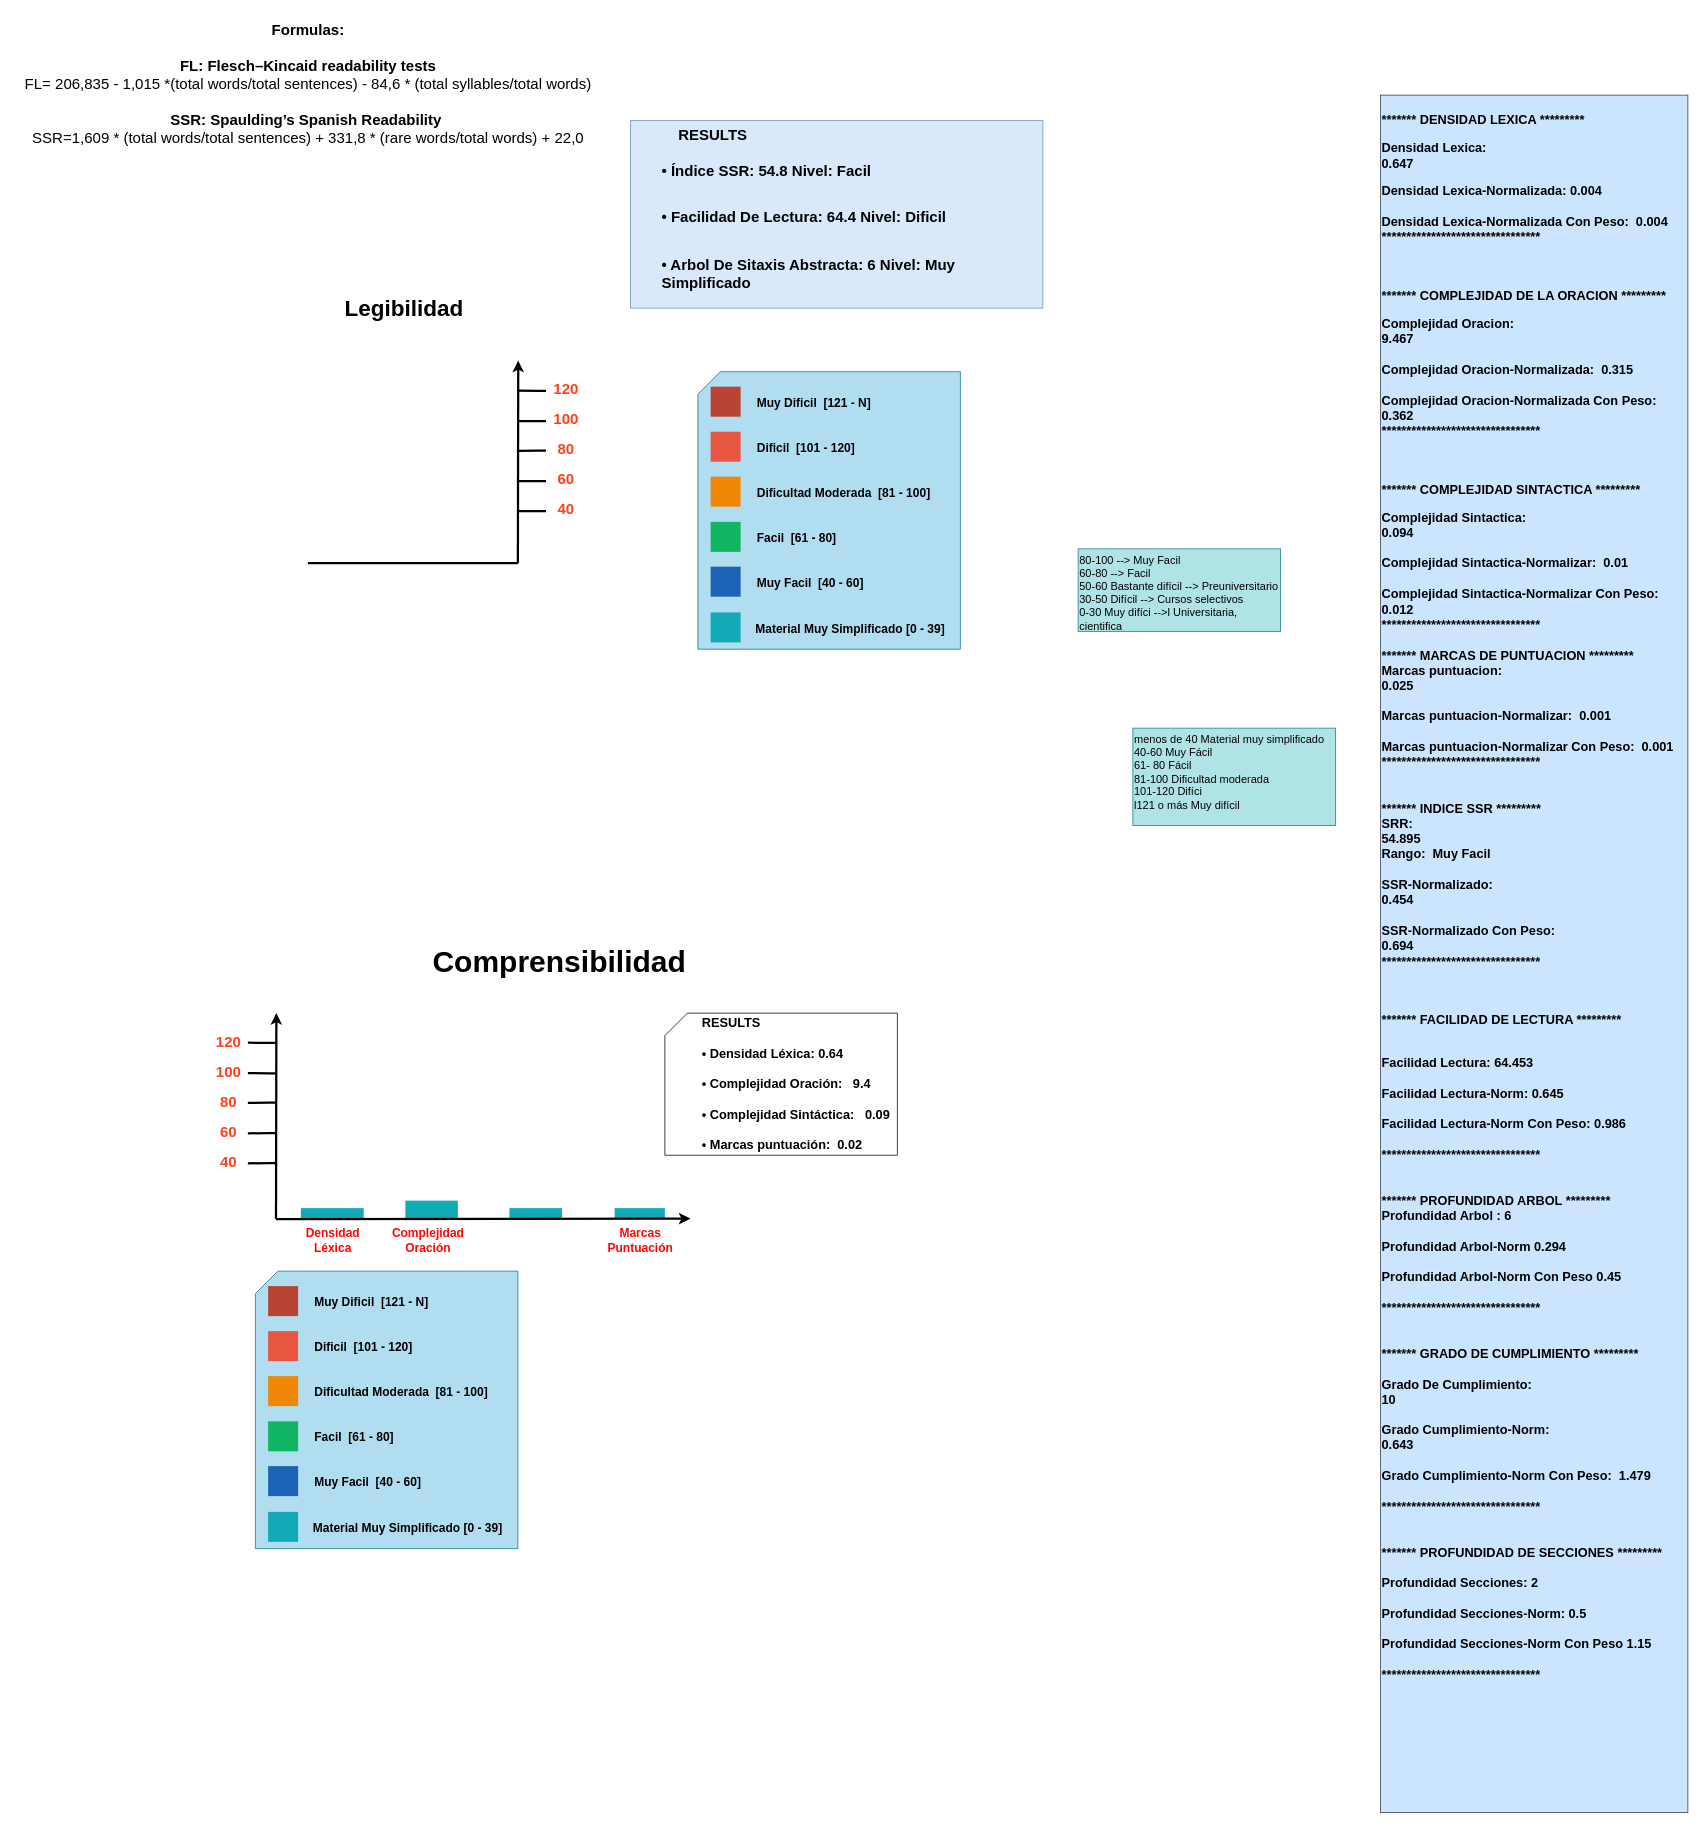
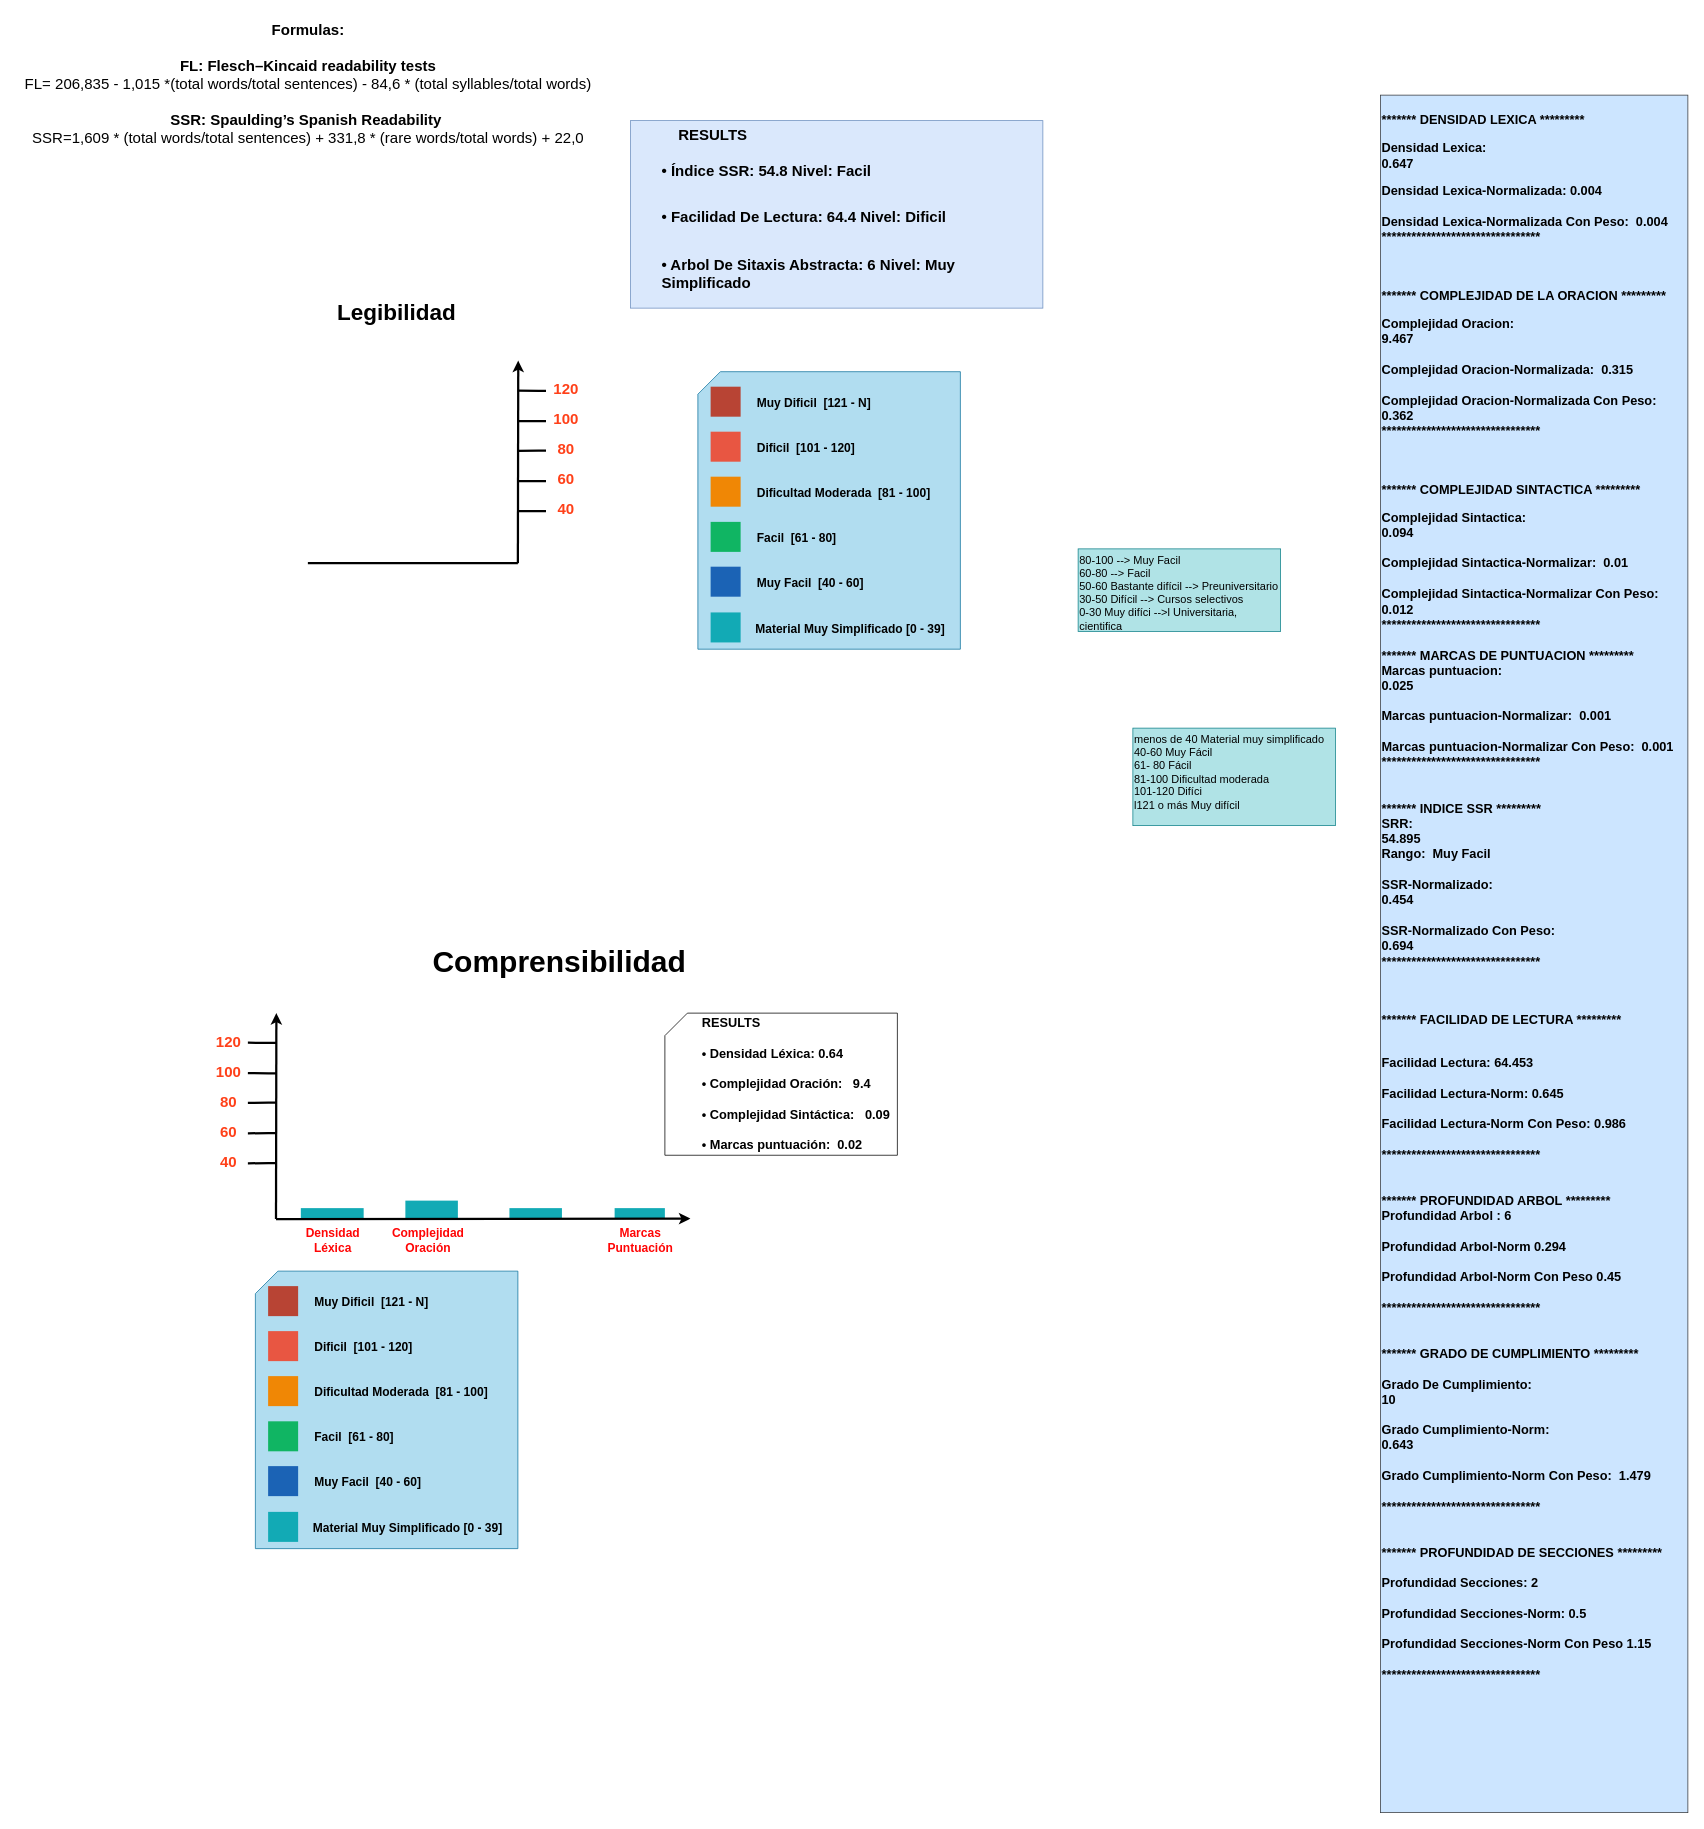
(404, 310) -> (396, 314)
